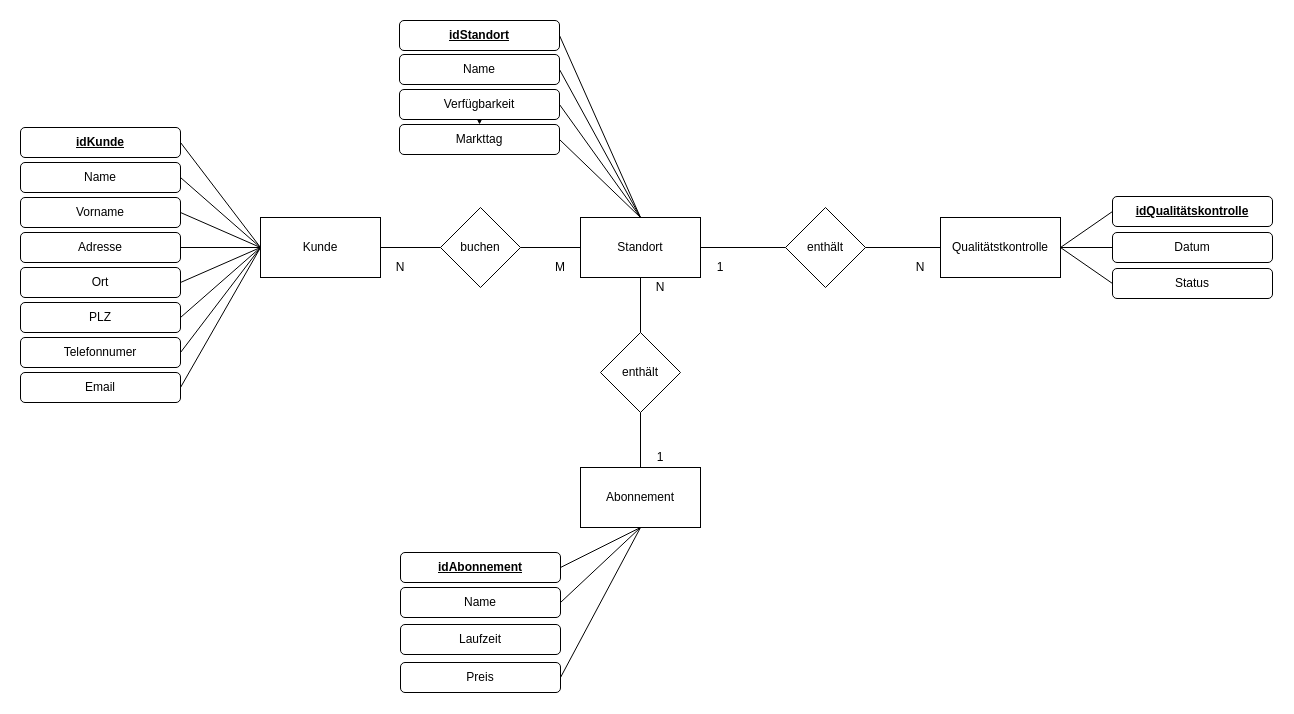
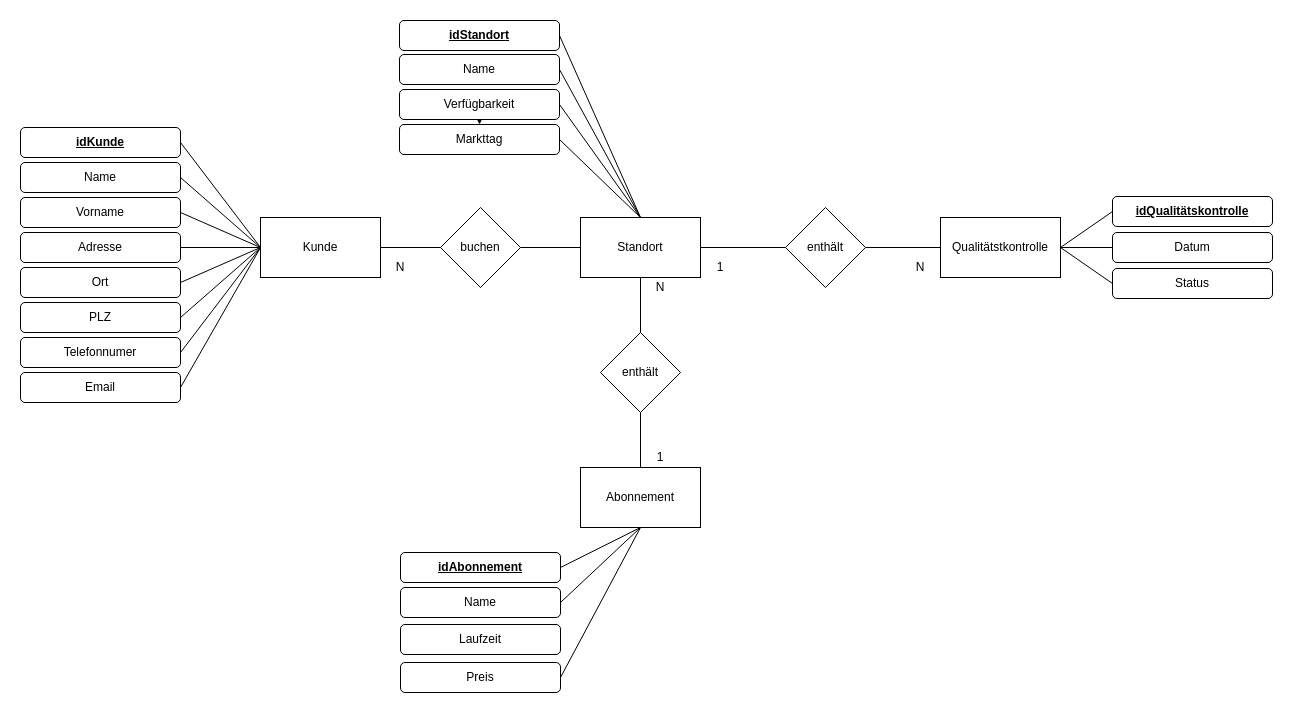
(561, 268) -> none
